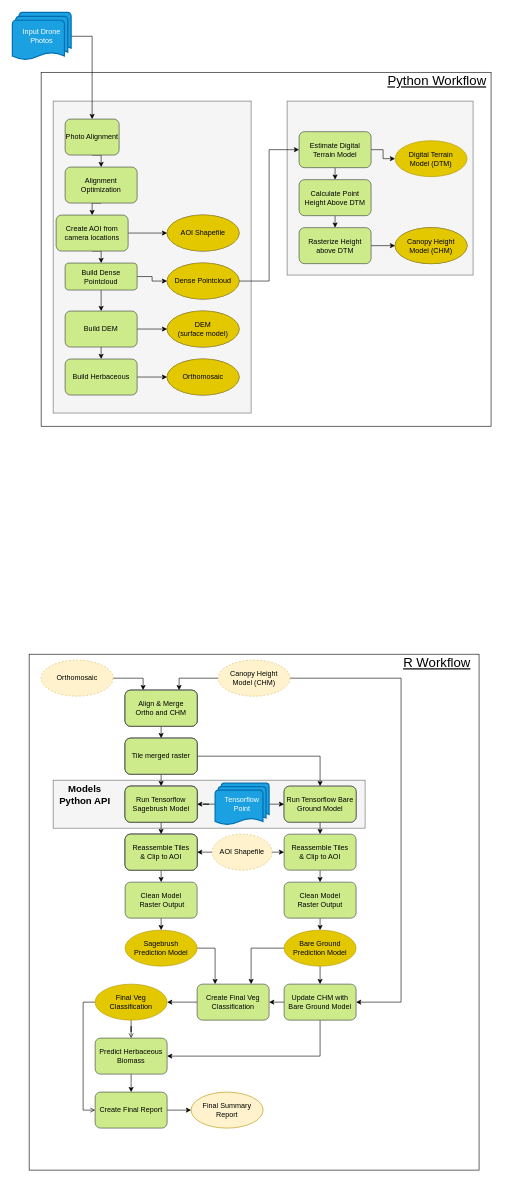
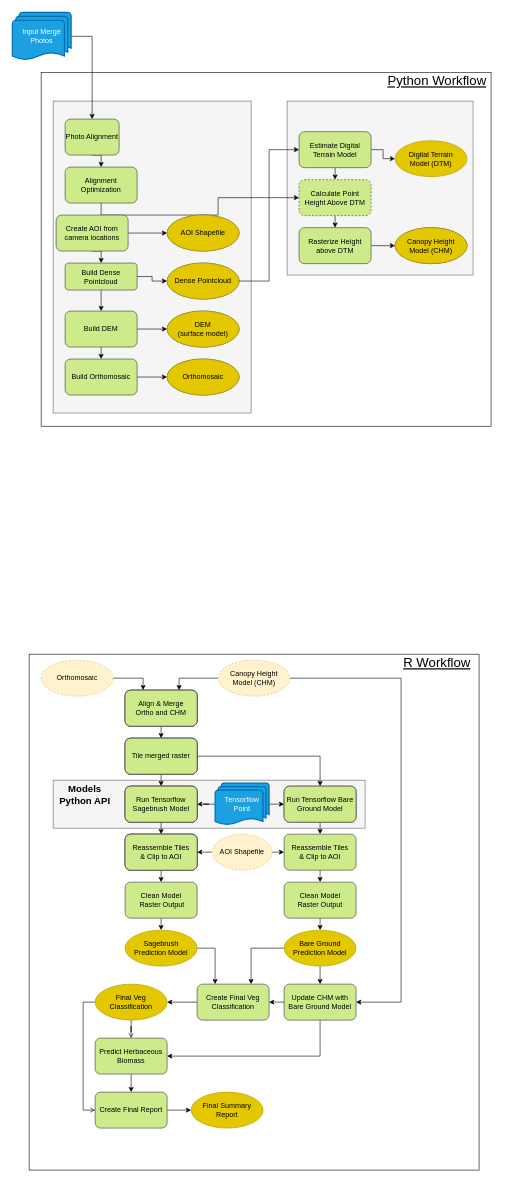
(42, 36) -> (42, 36)
(335, 198) -> (335, 198)
(92, 209) -> (256, 198)
(101, 377) -> (101, 377)
(227, 1110) -> (227, 1110)
